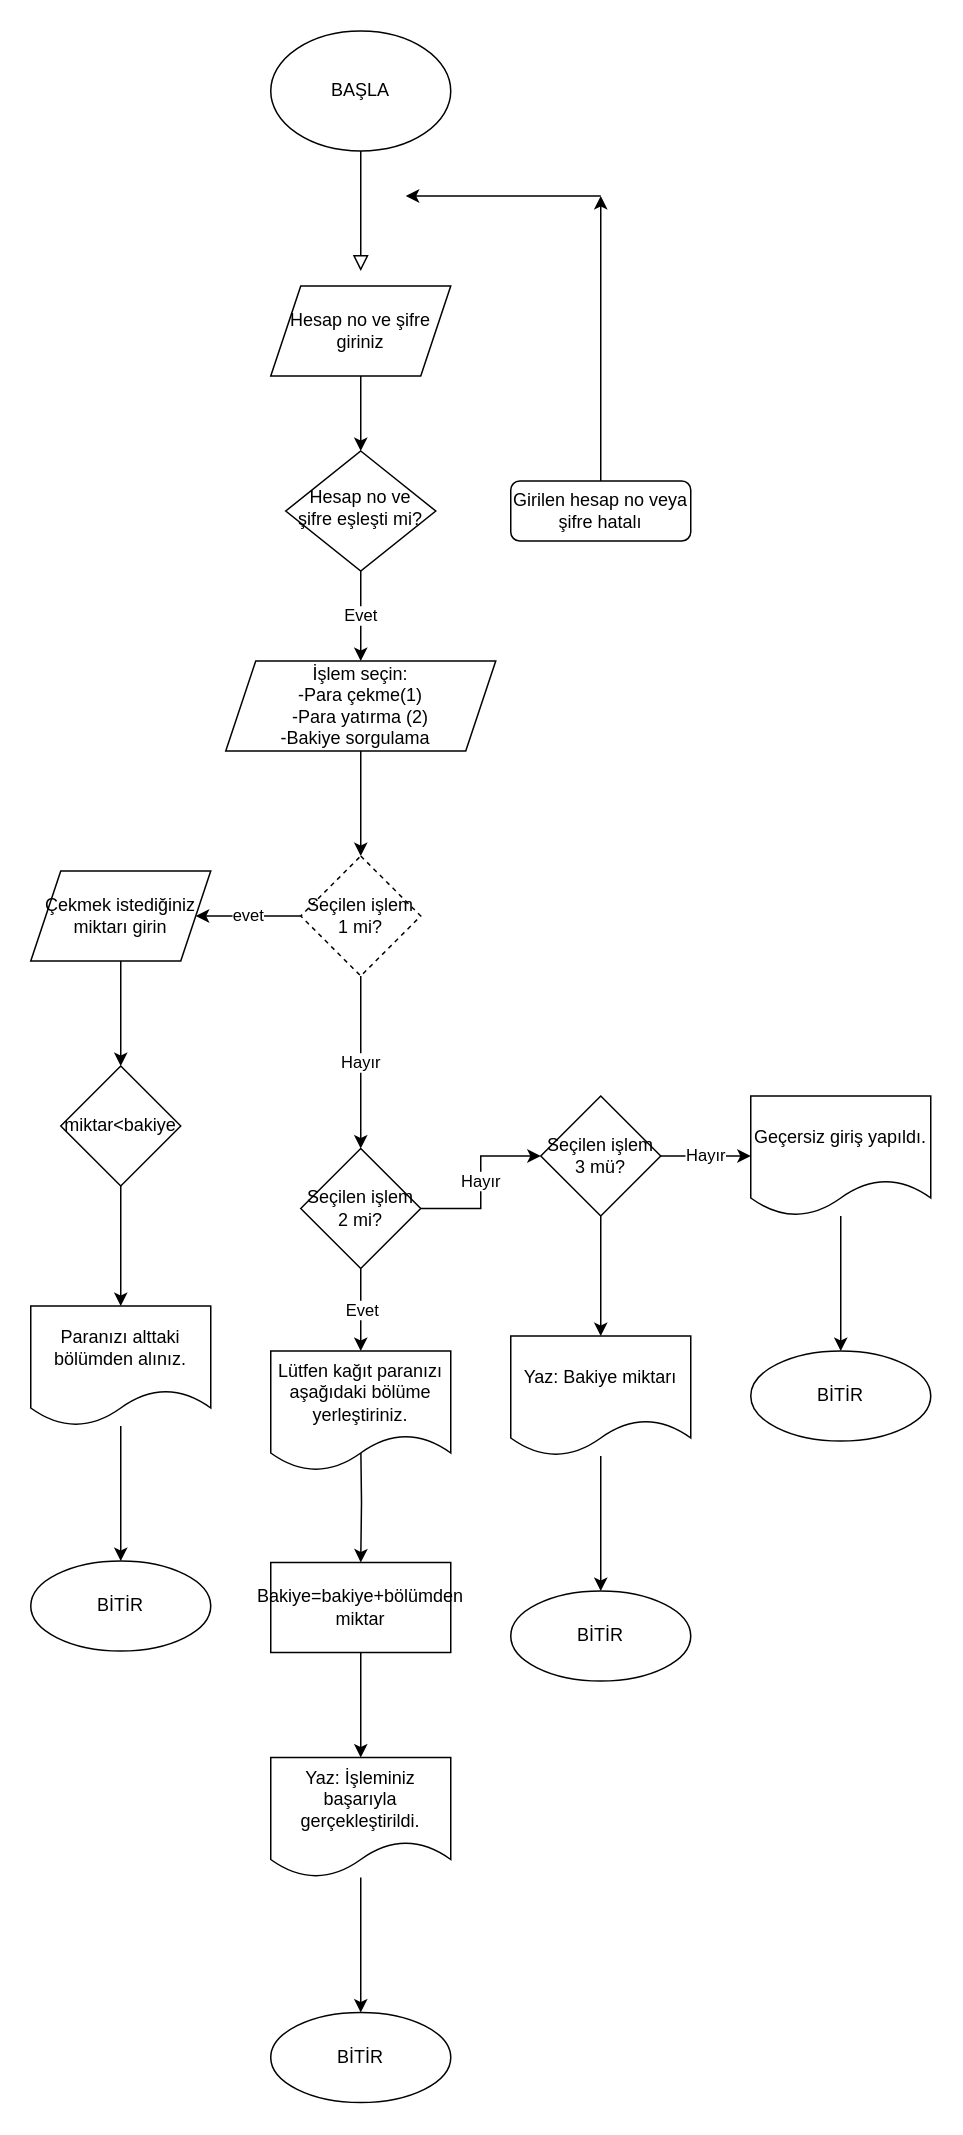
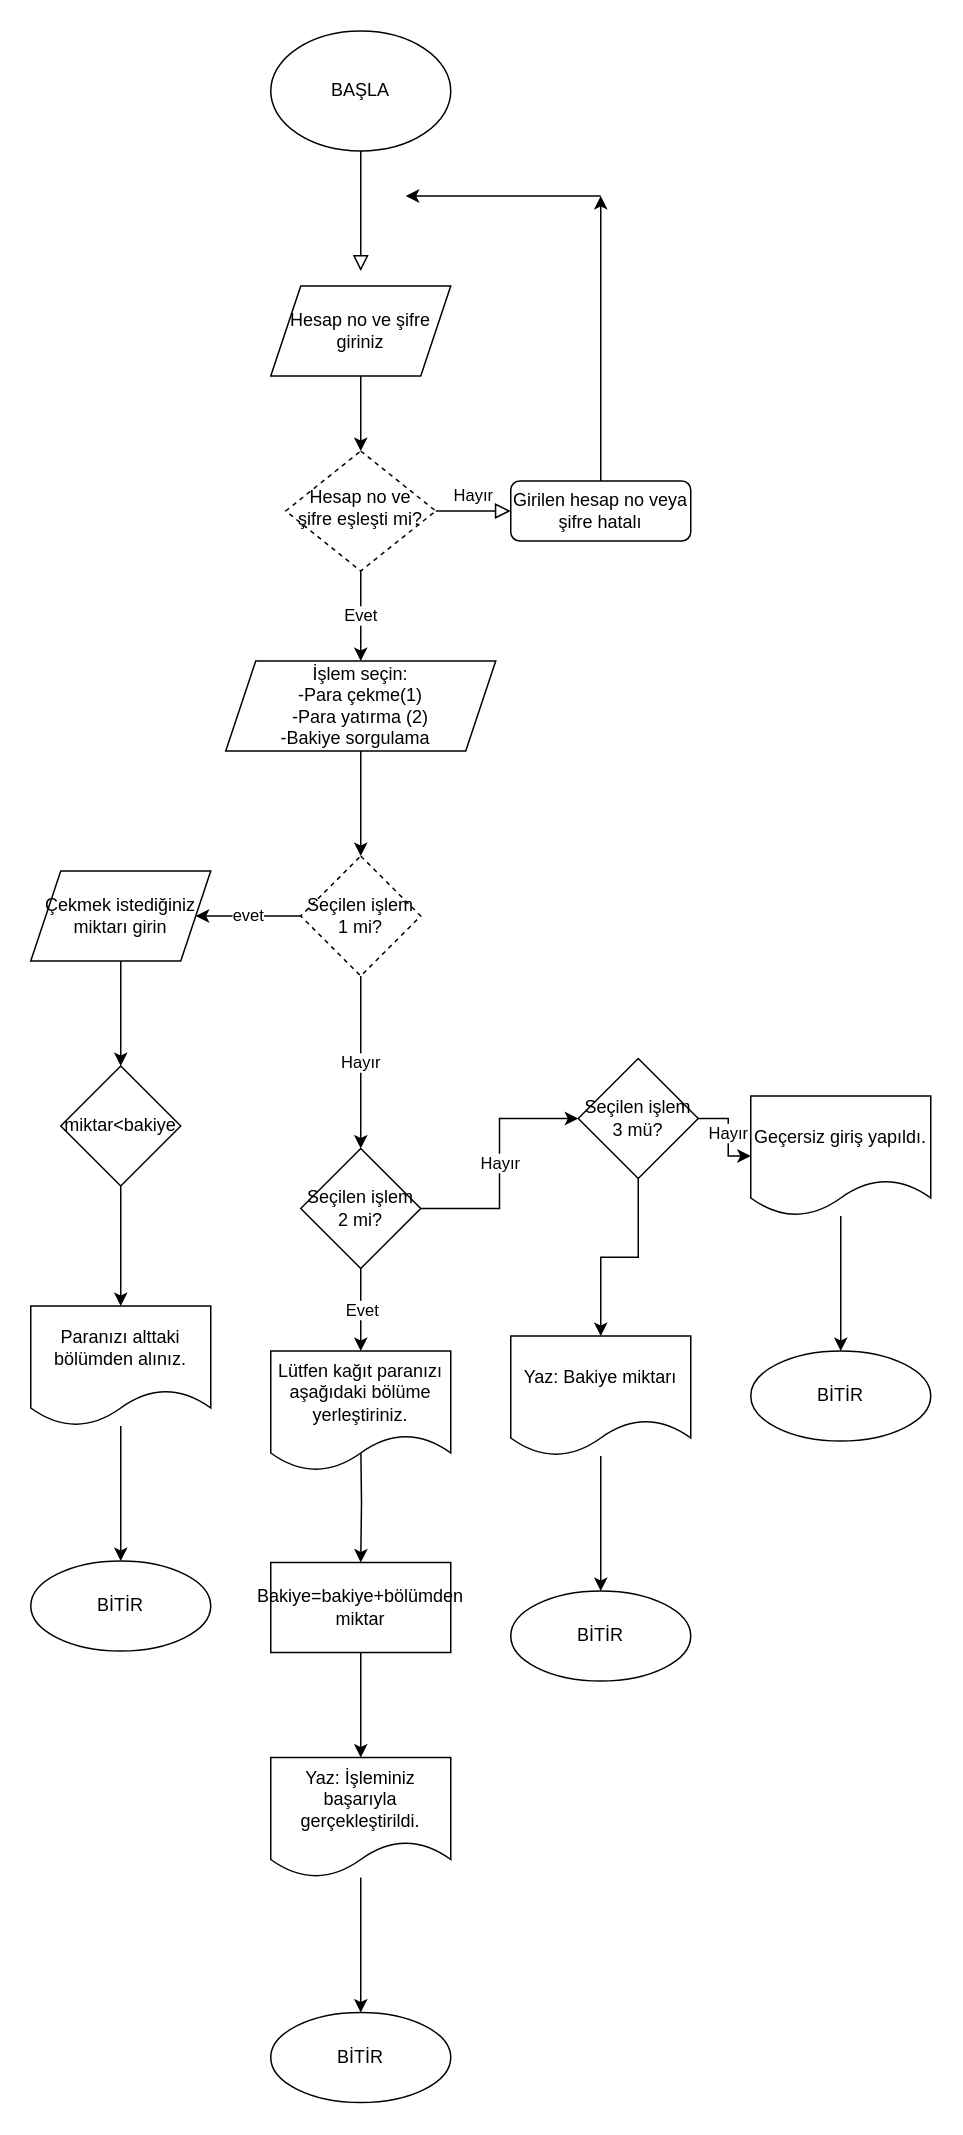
(361, 511) -> (361, 511)
none -> (465, 511)
(601, 1156) -> (638, 1118)
